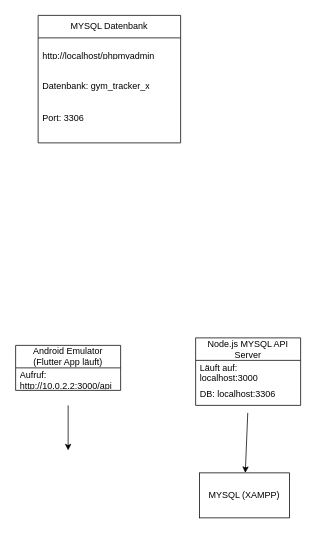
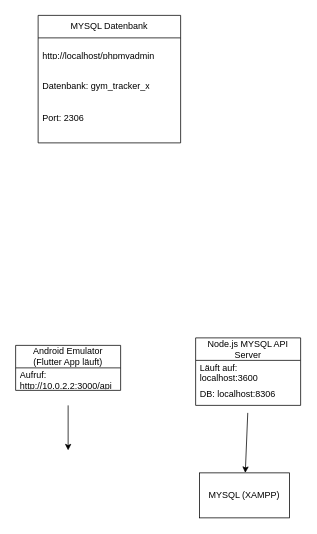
(102, 102) -> (102, 102)
(249, 372) -> (249, 372)
(239, 394) -> (239, 394)
